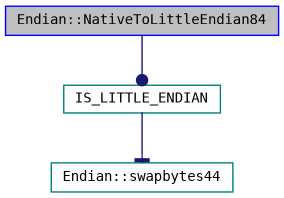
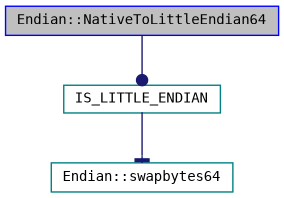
(142, 21) -> (142, 21)
(142, 177) -> (142, 177)
